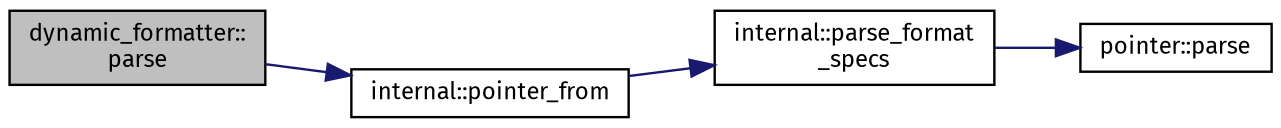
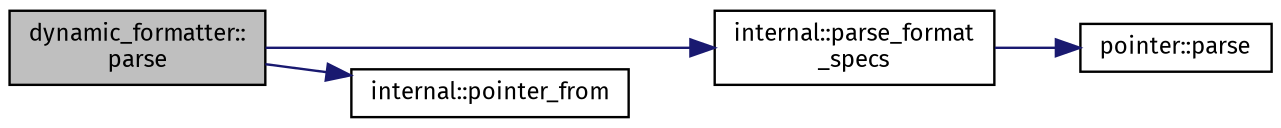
(660, 72) -> (478, 48)
